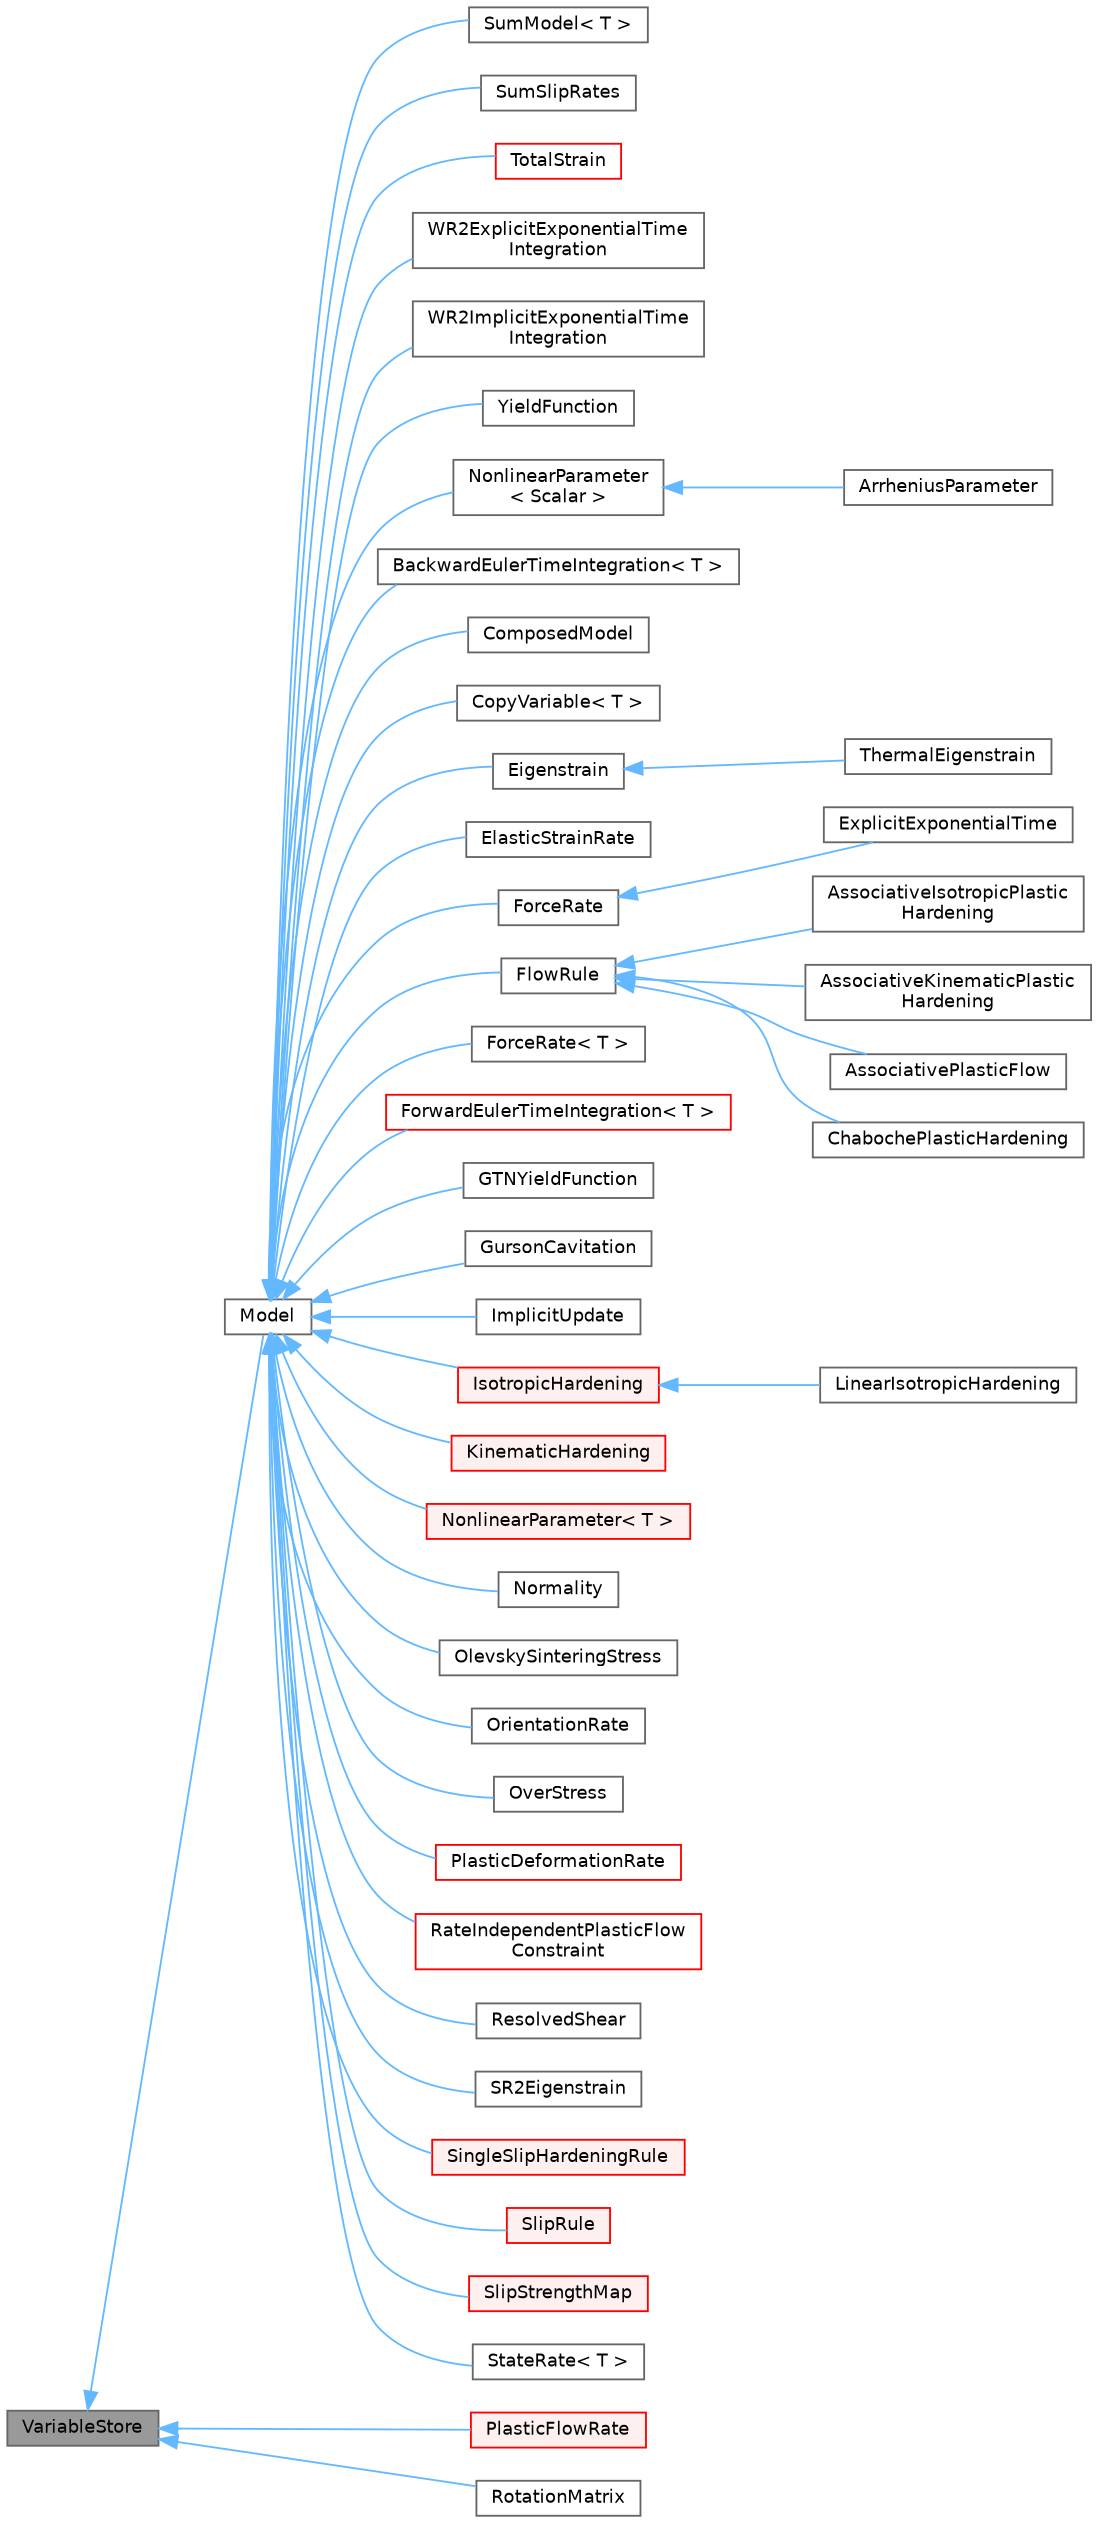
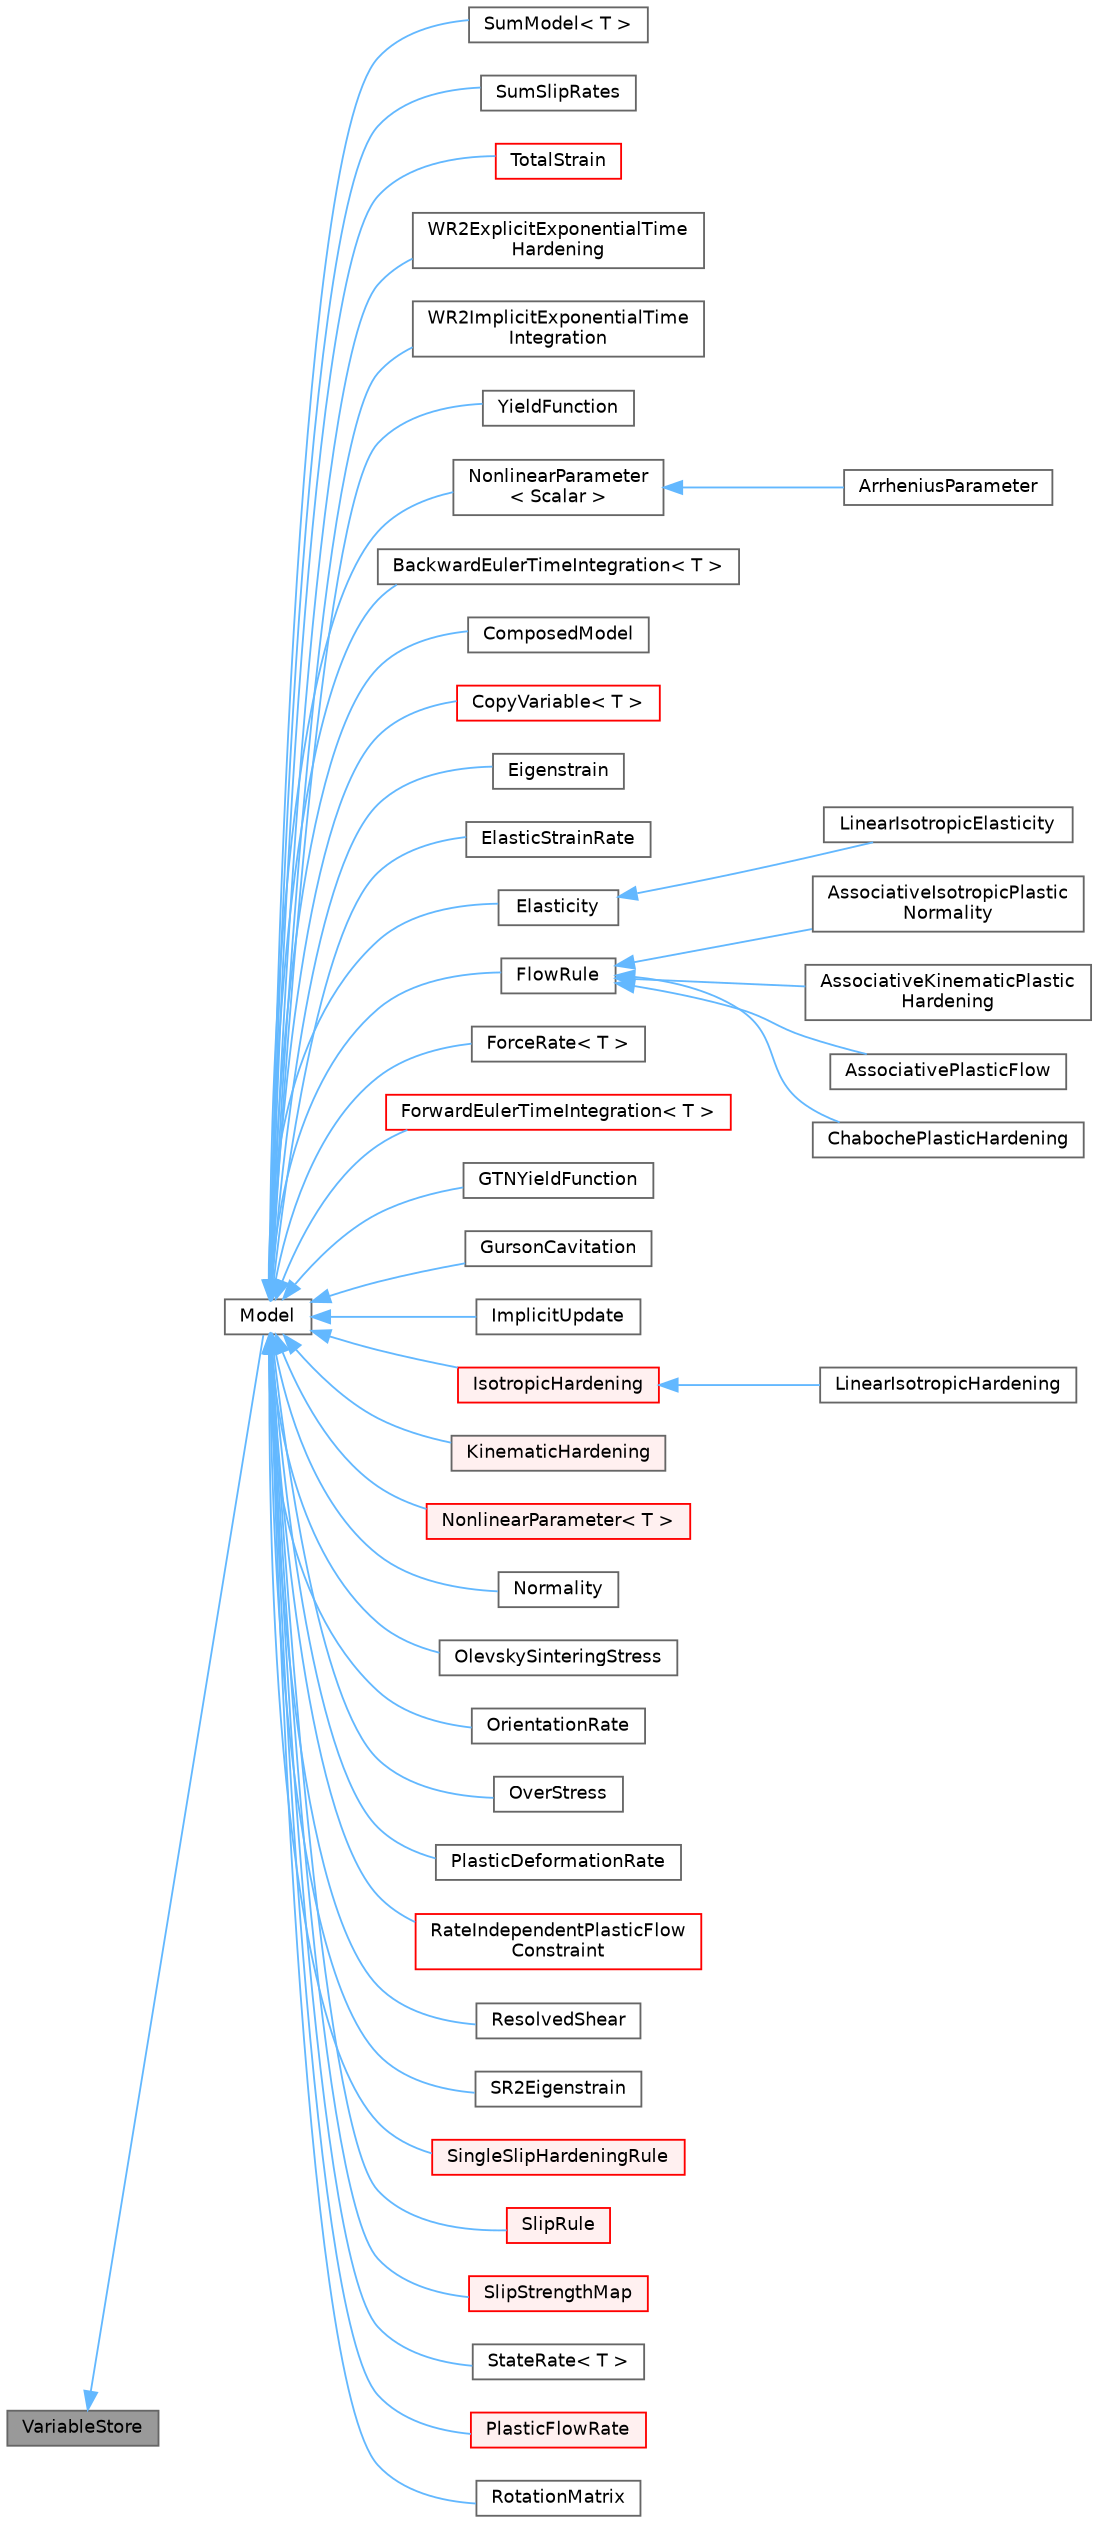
(558, 241) -> (558, 241)
(558, 703) -> (558, 703)
(948, 757) -> none
(948, 825) -> (948, 825)
(948, 904) -> (948, 904)
(558, 908) -> (558, 908)
(558, 1453) -> (558, 1453)
(558, 1862) -> (558, 1862)
(324, 2429) -> (301, 1930)
(327, 2464) -> (328, 2273)
